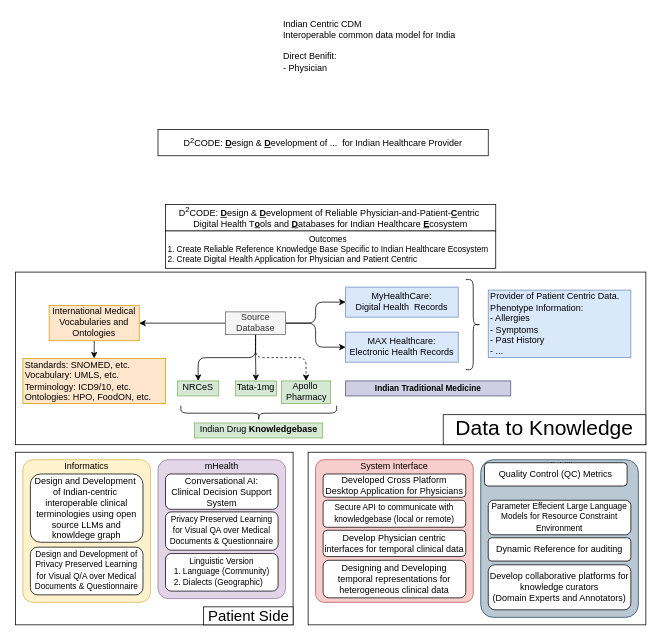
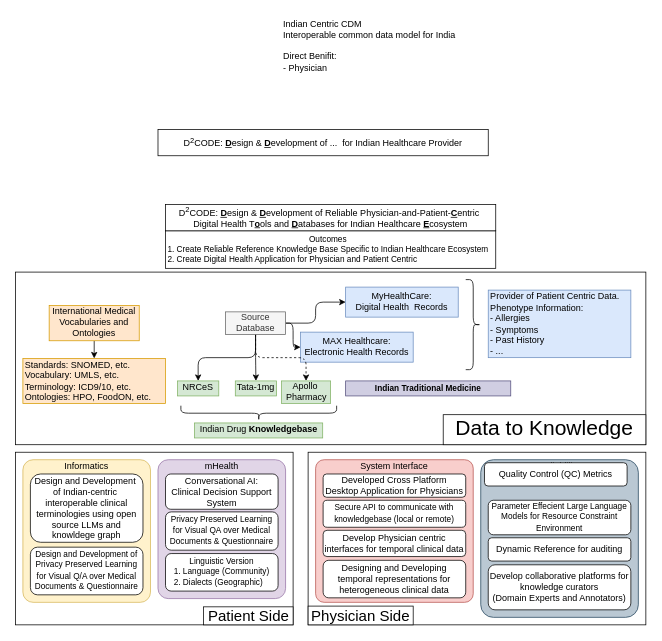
(146, 323) -> none
(402, 347) -> (357, 347)
none -> (360, 615)
